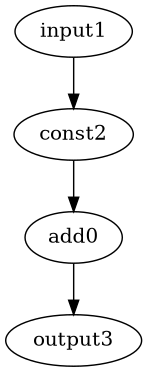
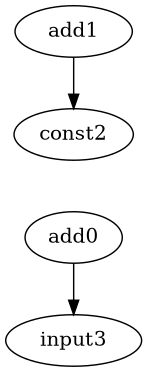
(74, 31) -> (74, 31)
(74, 179) -> none
(74, 340) -> (74, 340)
